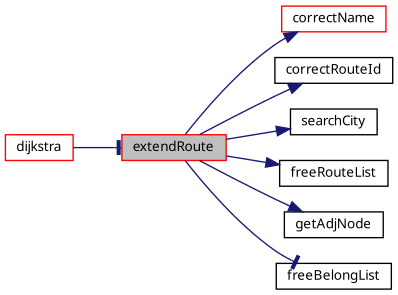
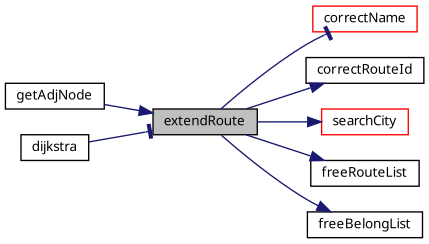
(231, 82) -> (271, 69)
(334, 122) -> (365, 122)
(39, 148) -> (55, 148)
(174, 148) -> (205, 122)
(245, 184) -> (122, 108)
(234, 215) -> (268, 173)
